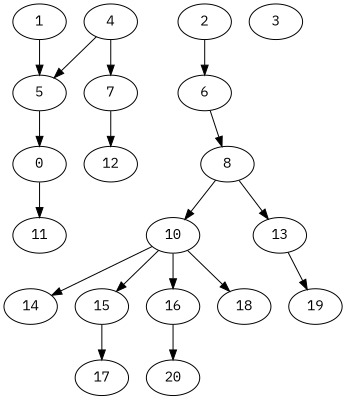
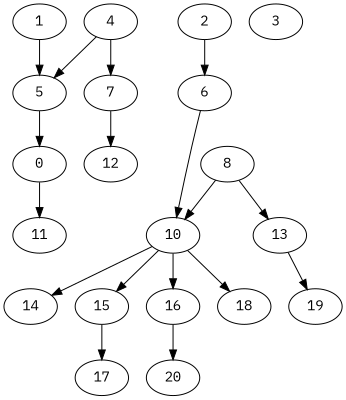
(215, 124) -> (189, 159)
